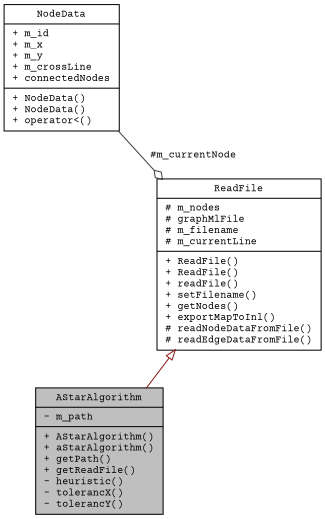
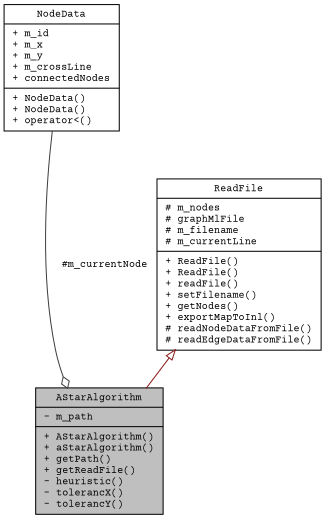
(136, 150) -> (46, 254)
